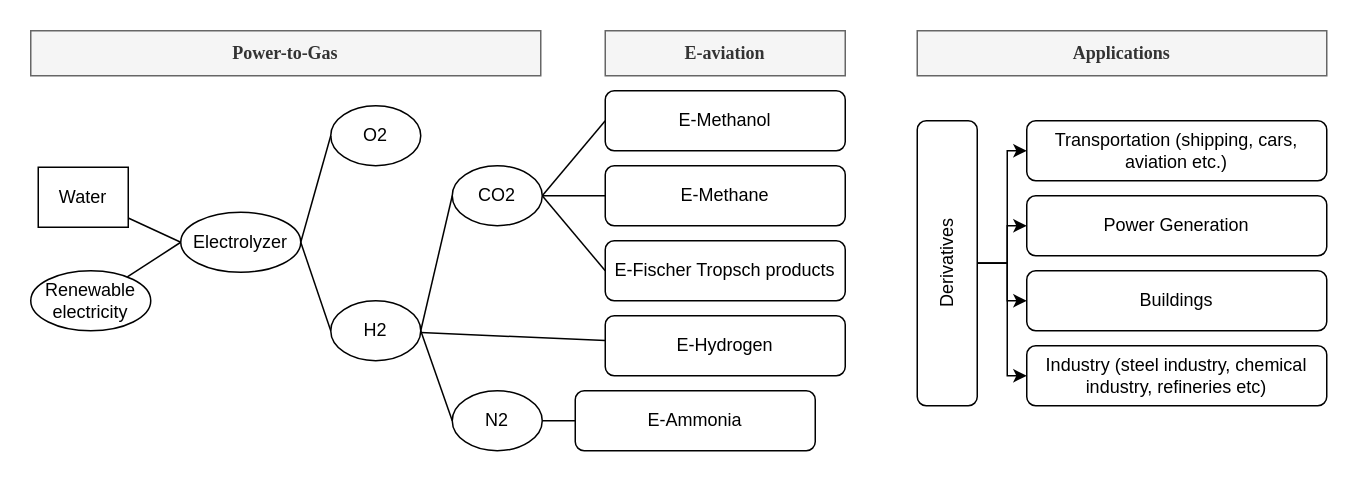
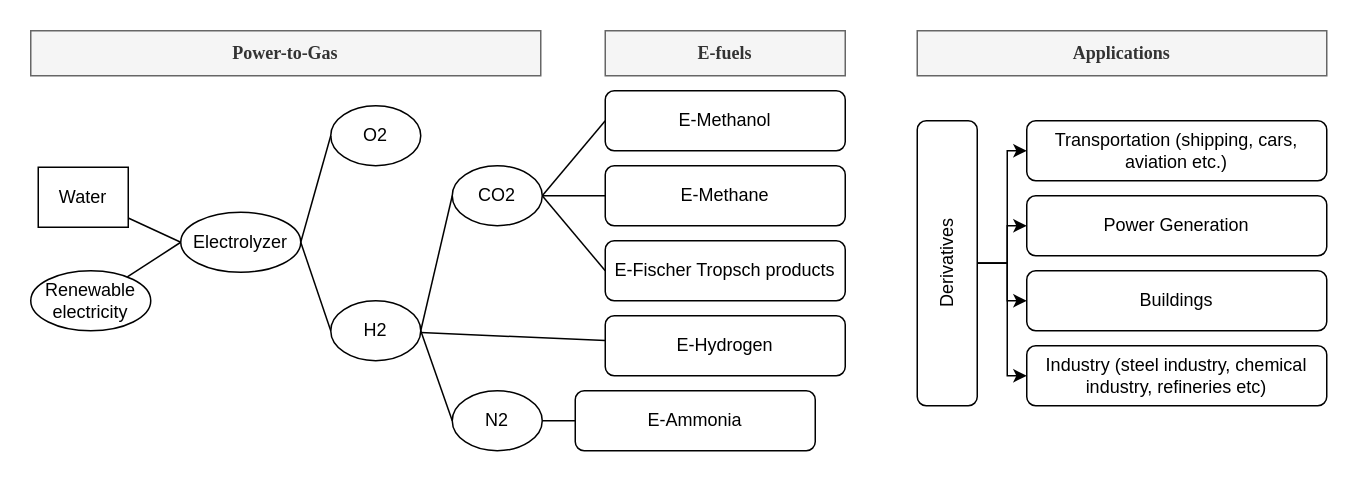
(725, 53) -> (725, 53)
